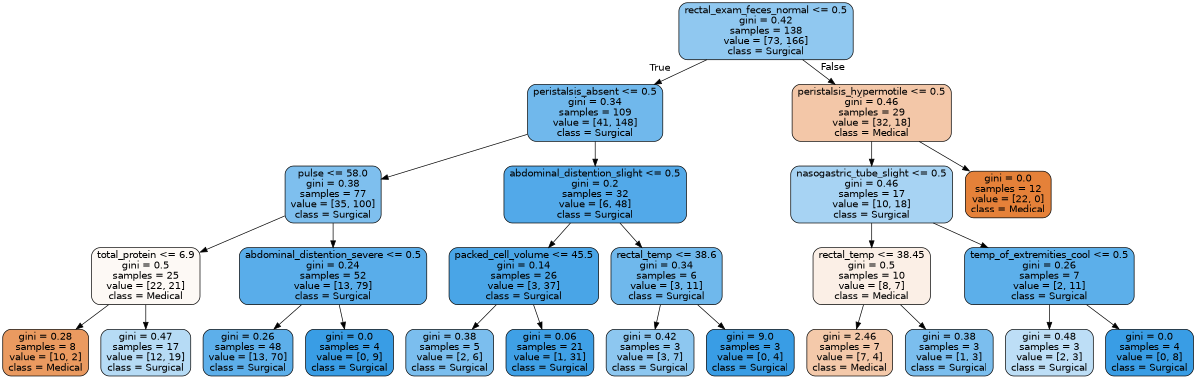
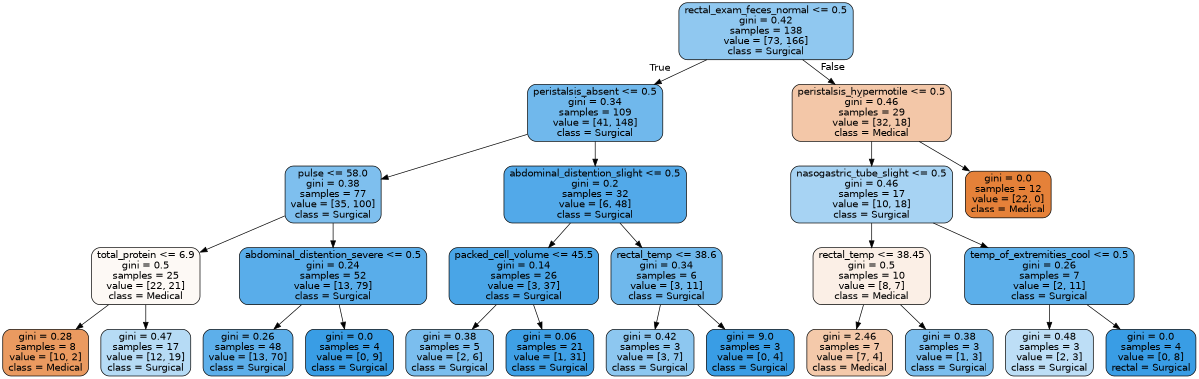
(1150, 353) -> (1151, 353)
